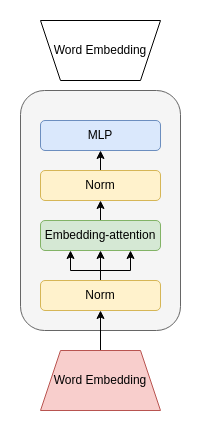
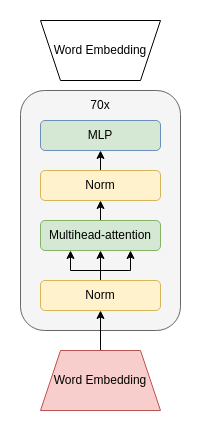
none -> (101, 106)
(101, 136) -> (101, 136)
(101, 236) -> (101, 236)
